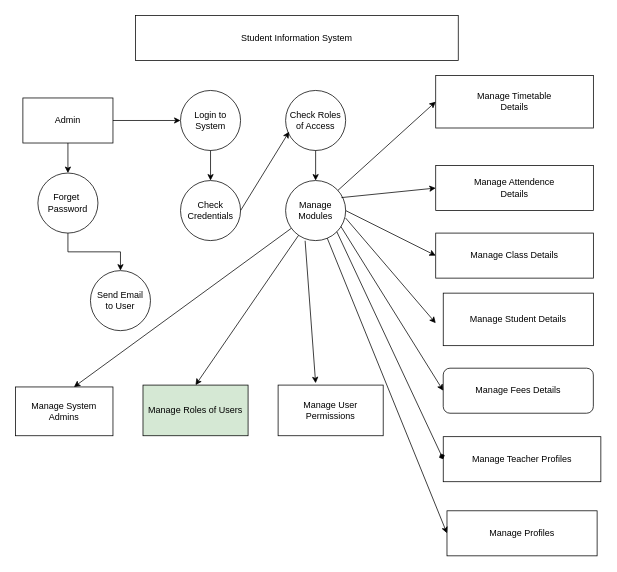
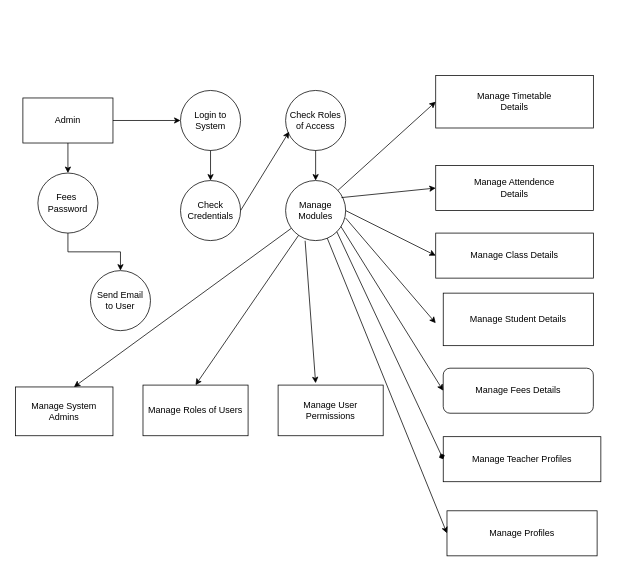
(297, 38) -> none
(68, 203) -> (68, 203)
(195, 410) -> (195, 410)
